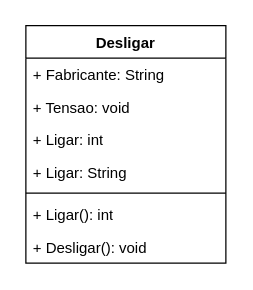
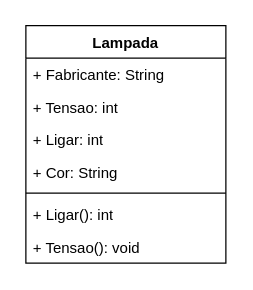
(126, 43) -> (126, 43)
(84, 108) -> (80, 108)
(86, 173) -> (80, 173)
(97, 248) -> (93, 248)
